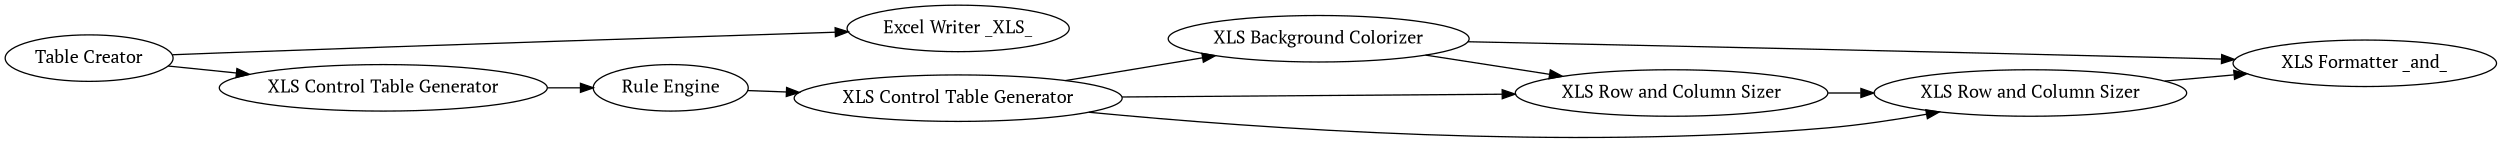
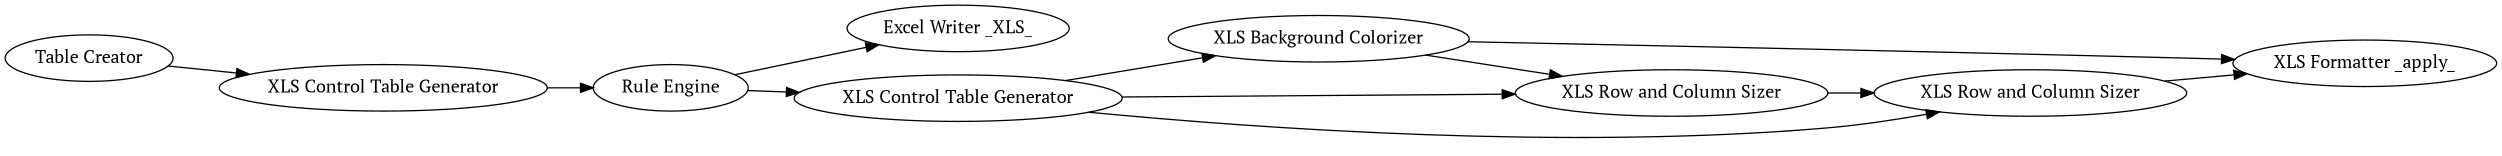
(504, 43) -> (800, 61)
(2365, 63) -> (2365, 63)
